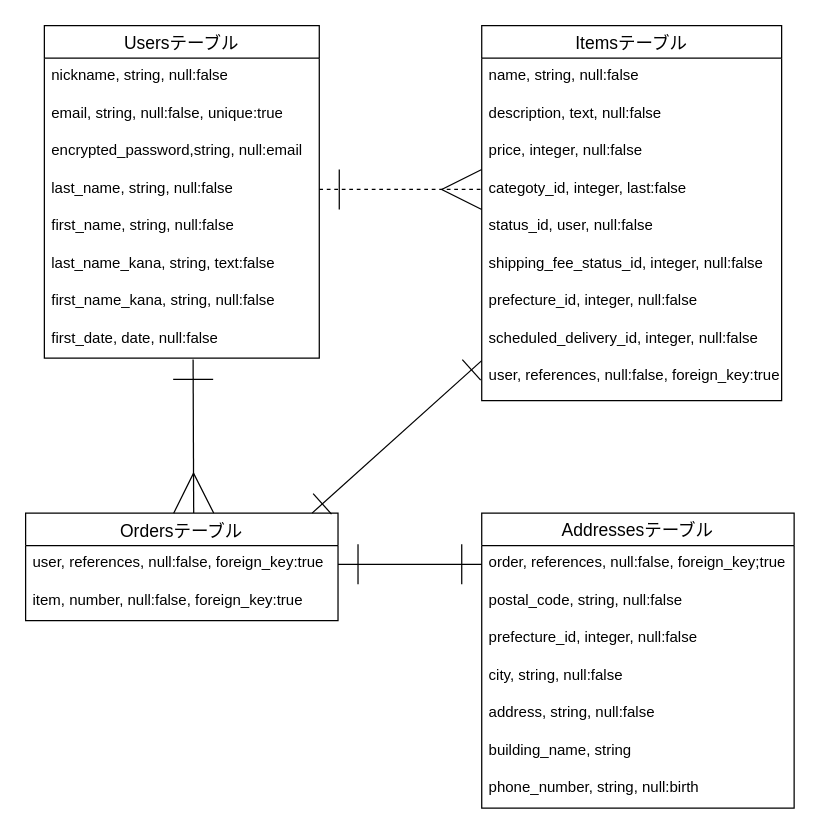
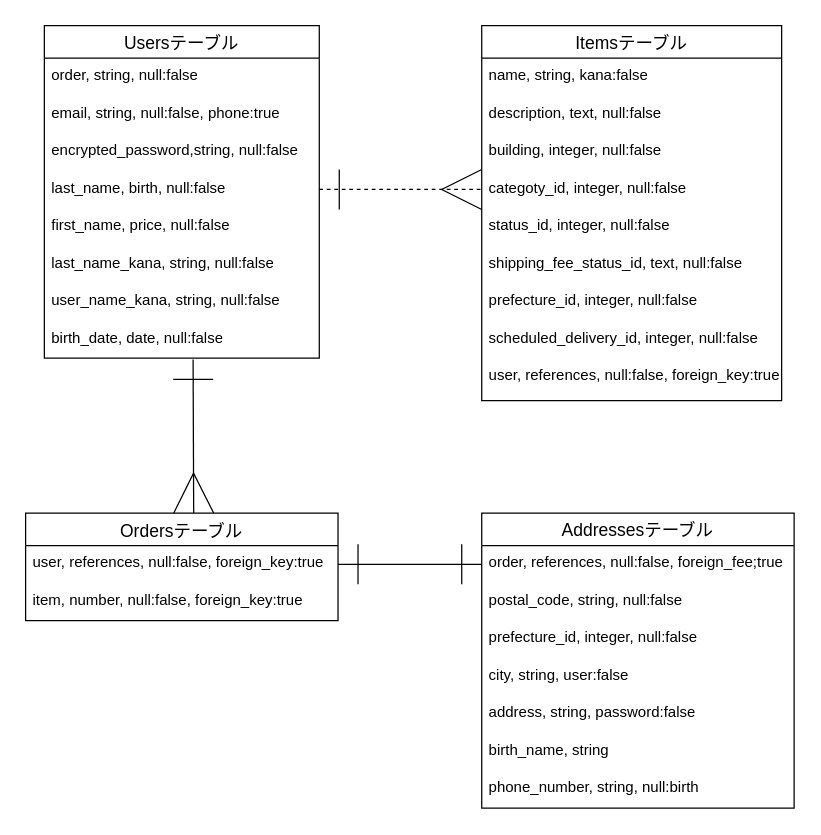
(150, 76) -> (139, 76)
(573, 76) -> (577, 76)
(182, 113) -> (180, 113)
(579, 151) -> (588, 151)
(183, 160) -> (183, 160)
(154, 188) -> (150, 188)
(606, 188) -> (604, 188)
(158, 226) -> (154, 226)
(587, 226) -> (598, 226)
(179, 263) -> (175, 263)
(633, 272) -> (633, 272)
(179, 301) -> (177, 301)
(152, 338) -> (152, 338)
(397, 437) -> none
(639, 572) -> (639, 572)
(571, 676) -> (575, 676)
(585, 713) -> (606, 713)
(566, 751) -> (557, 751)
